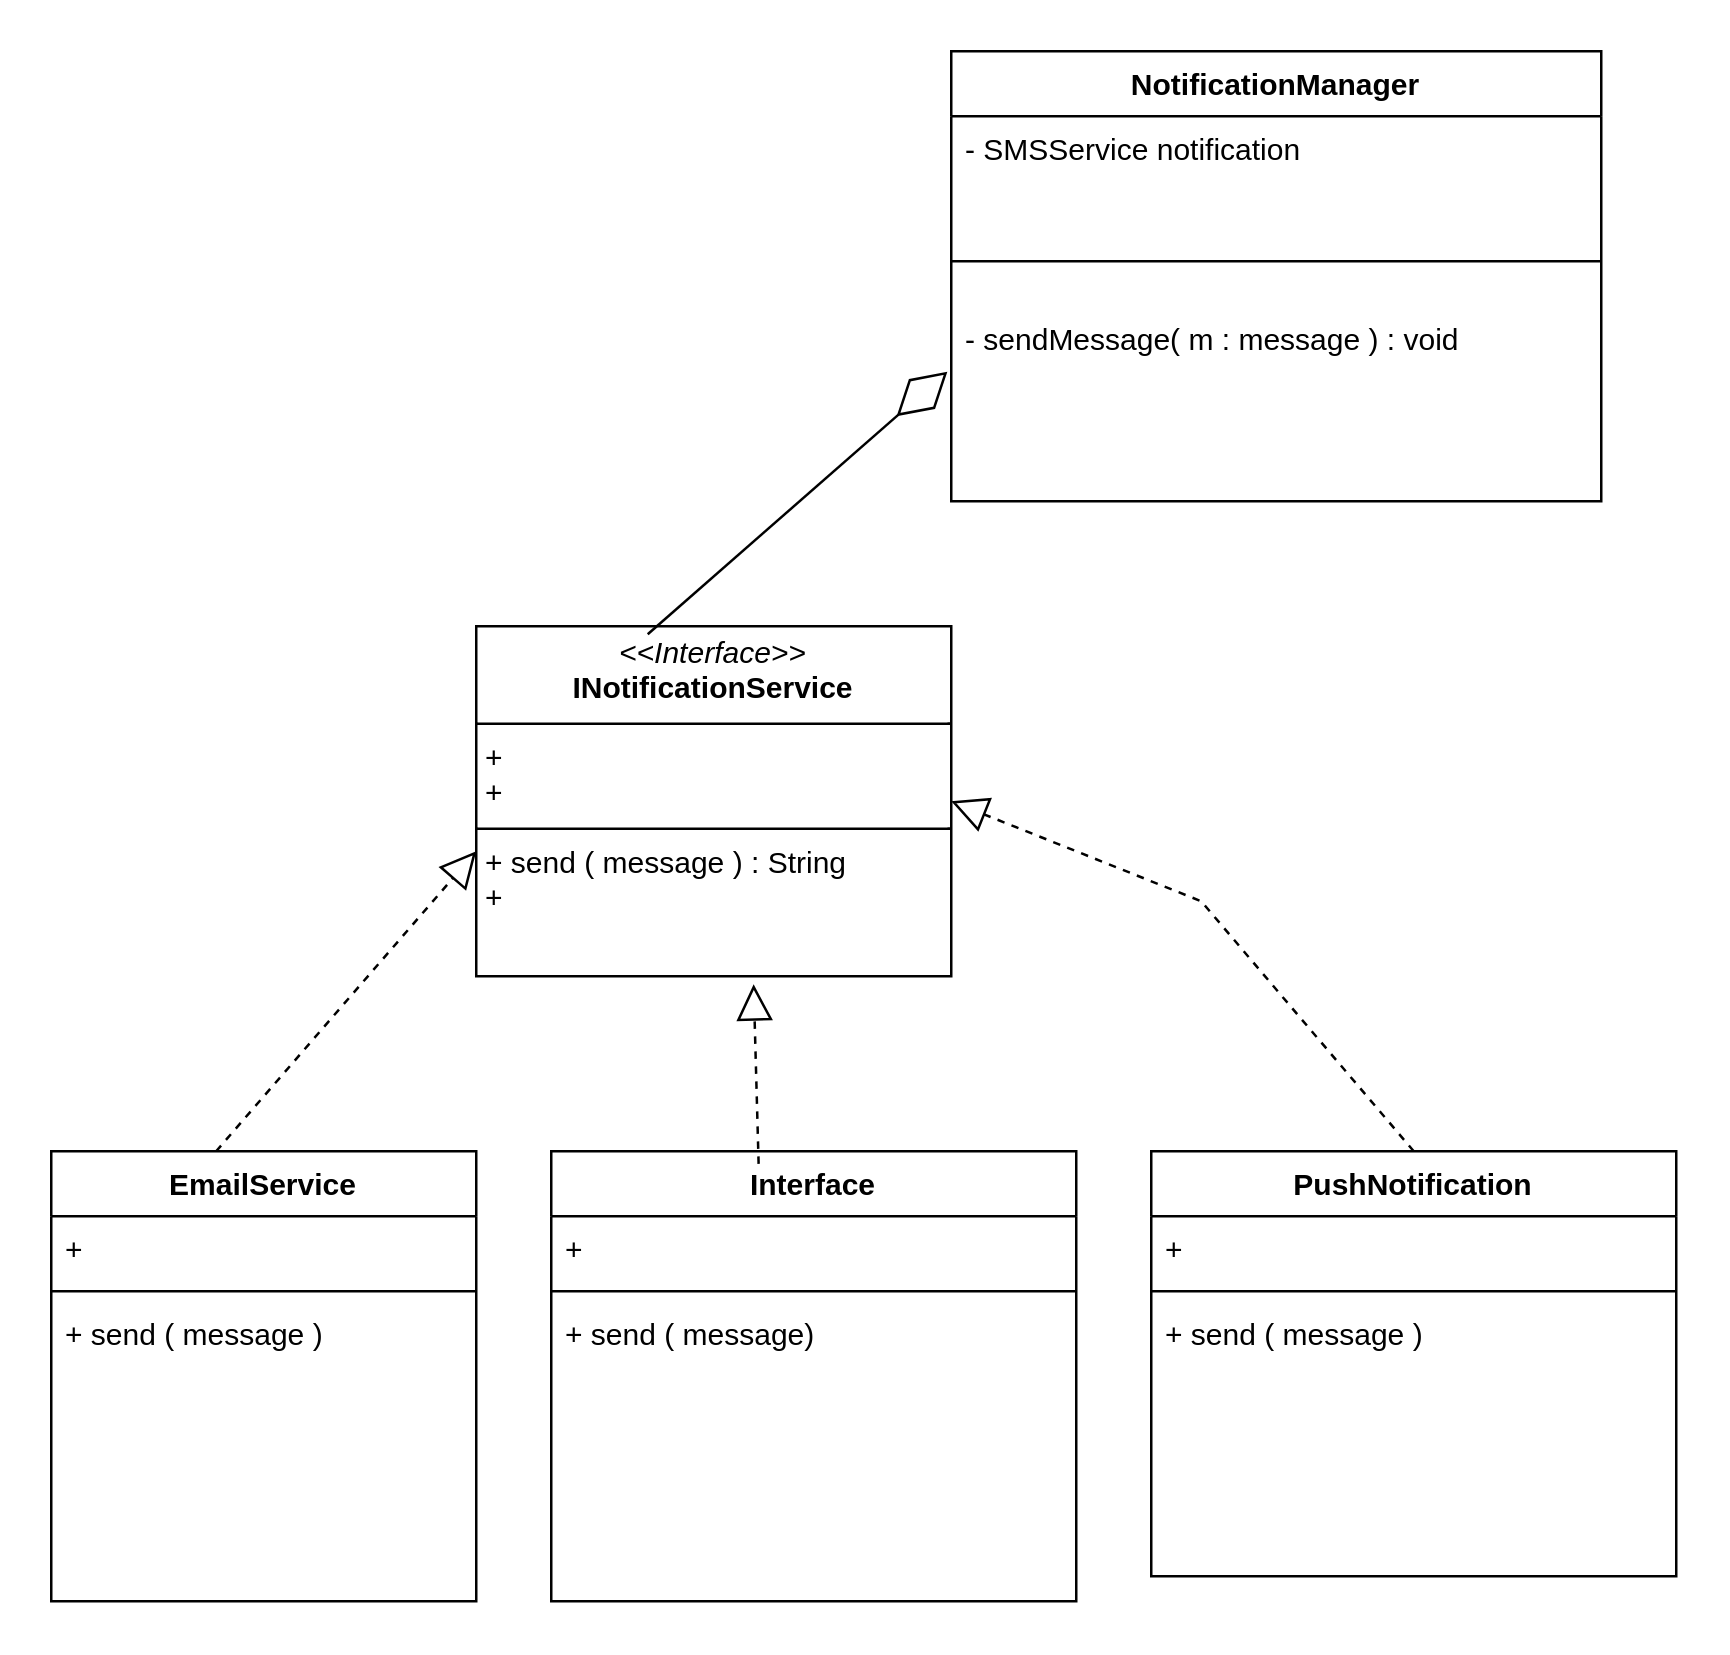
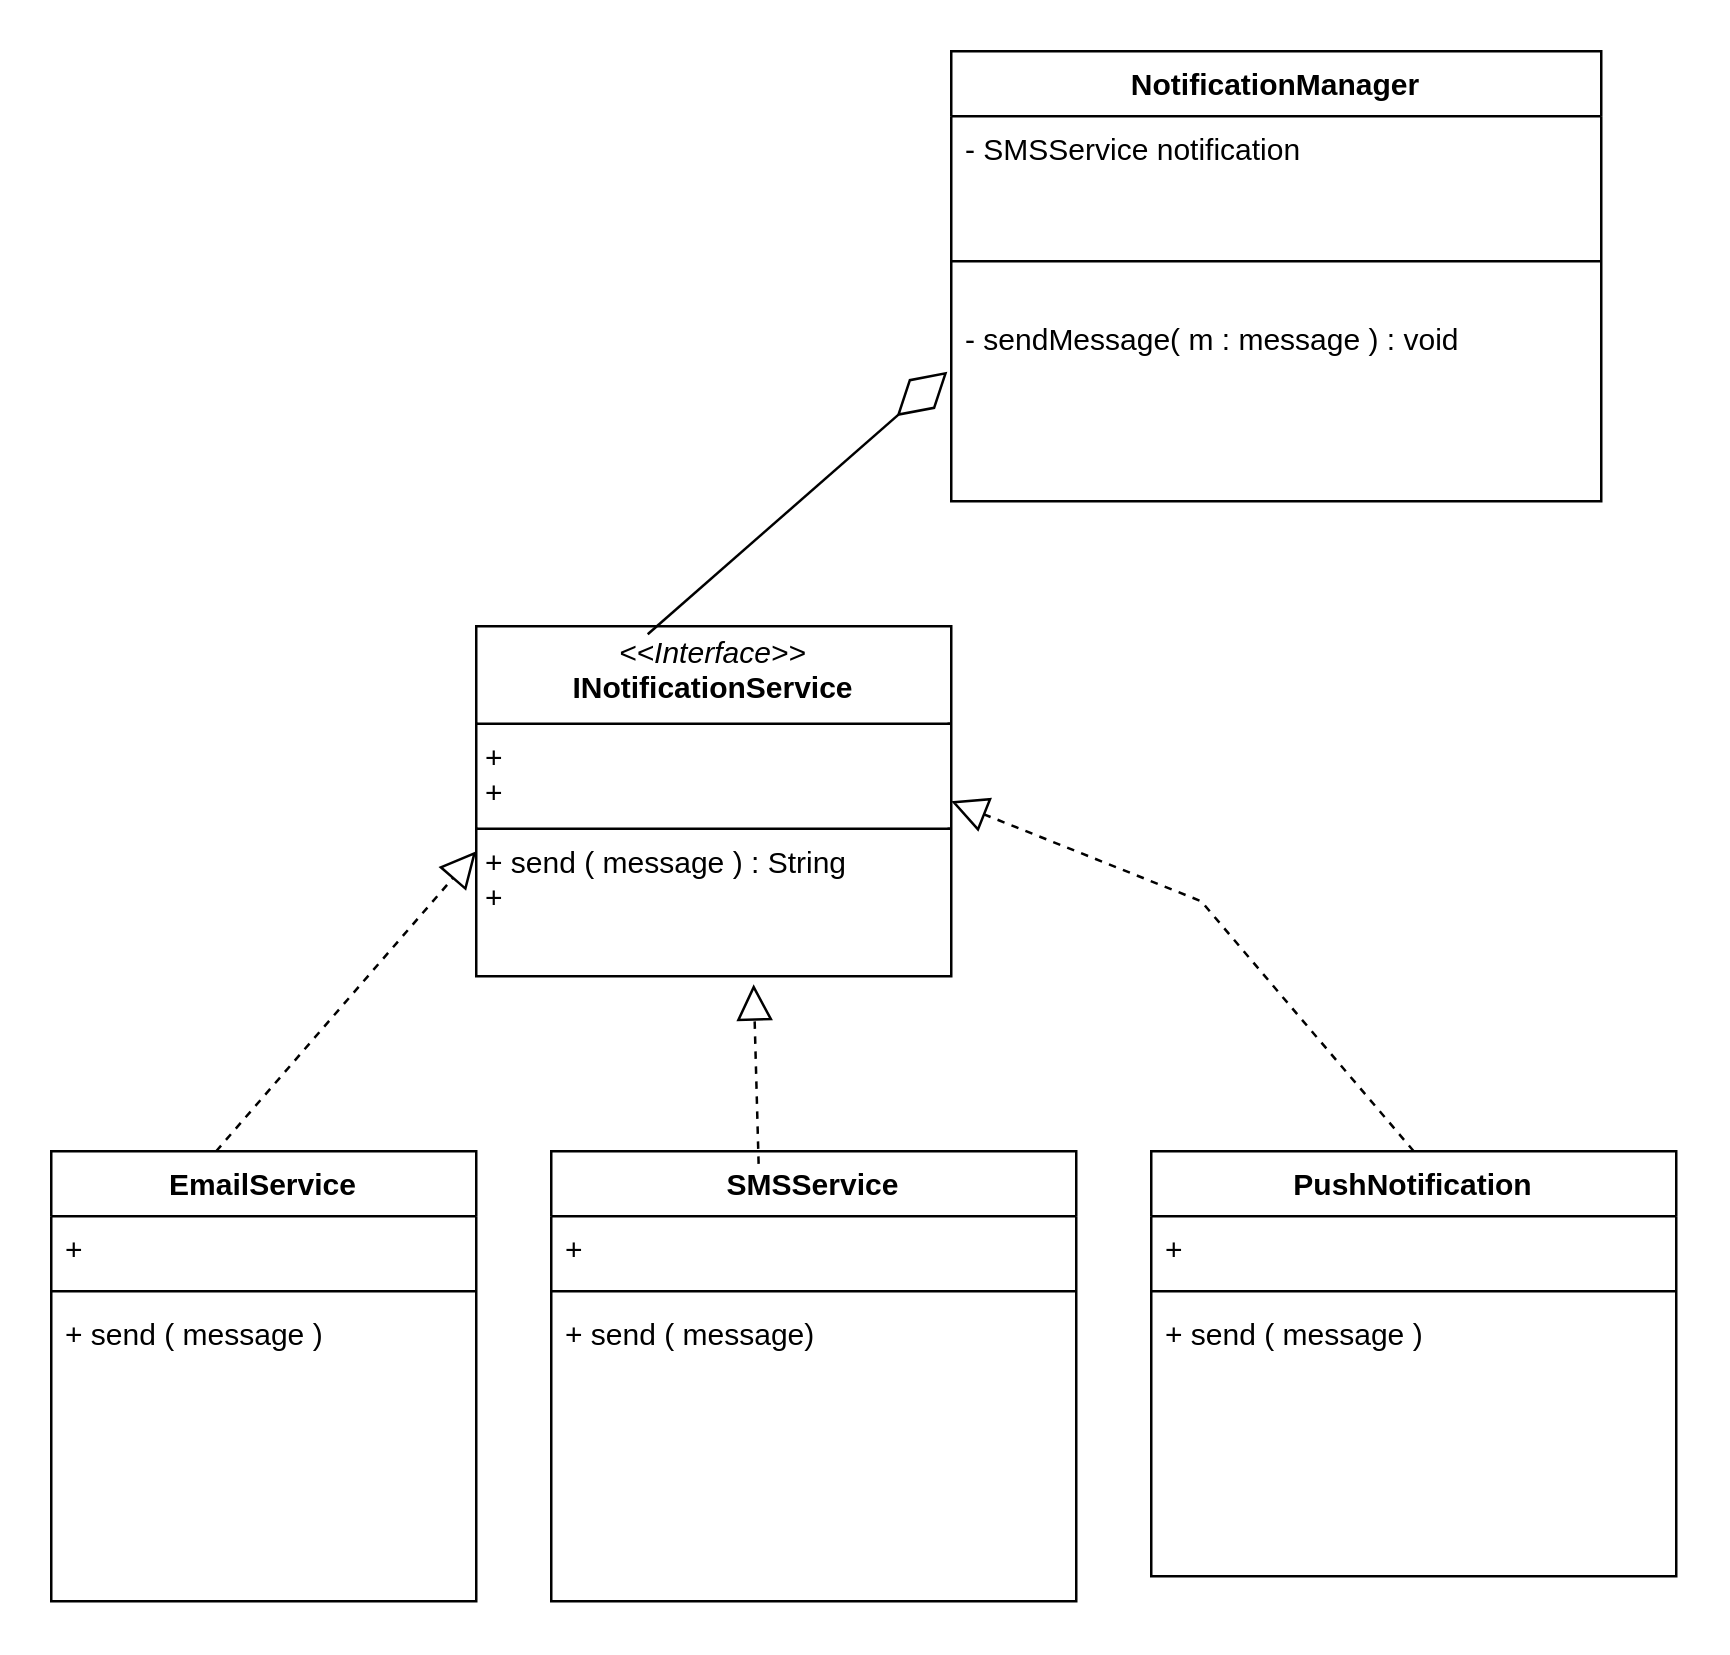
(814, 1187) -> (814, 1187)
